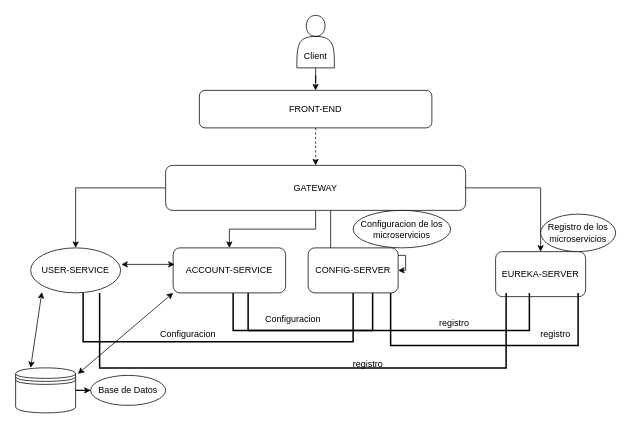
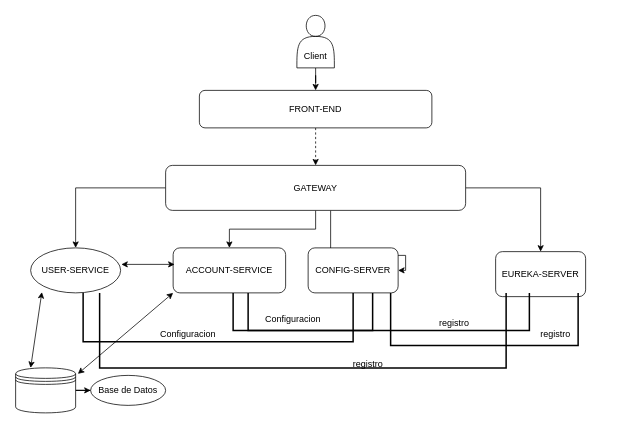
(402, 229) -> none
(578, 233) -> none
